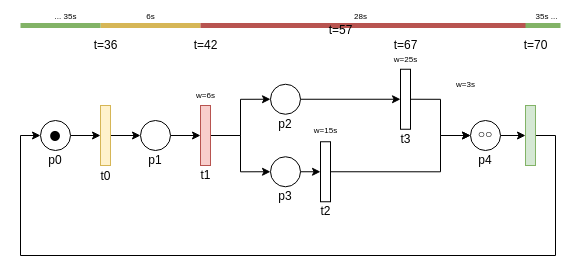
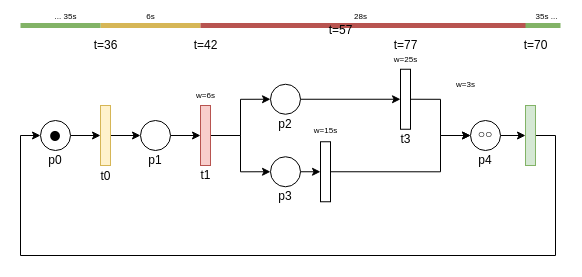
(406, 46) -> (406, 46)
(326, 212) -> none
